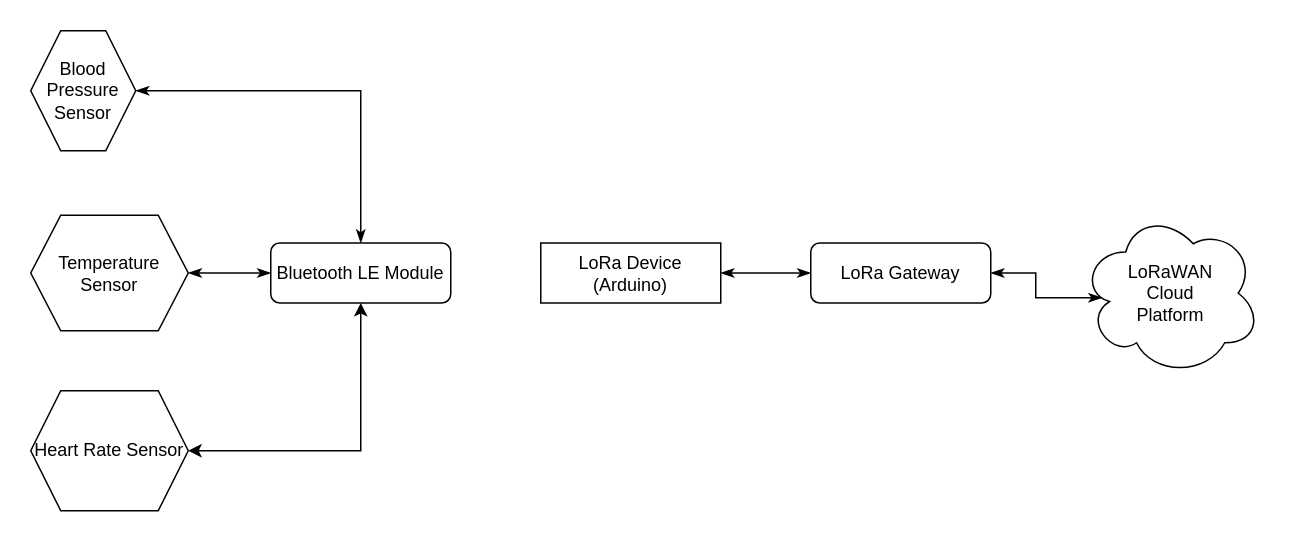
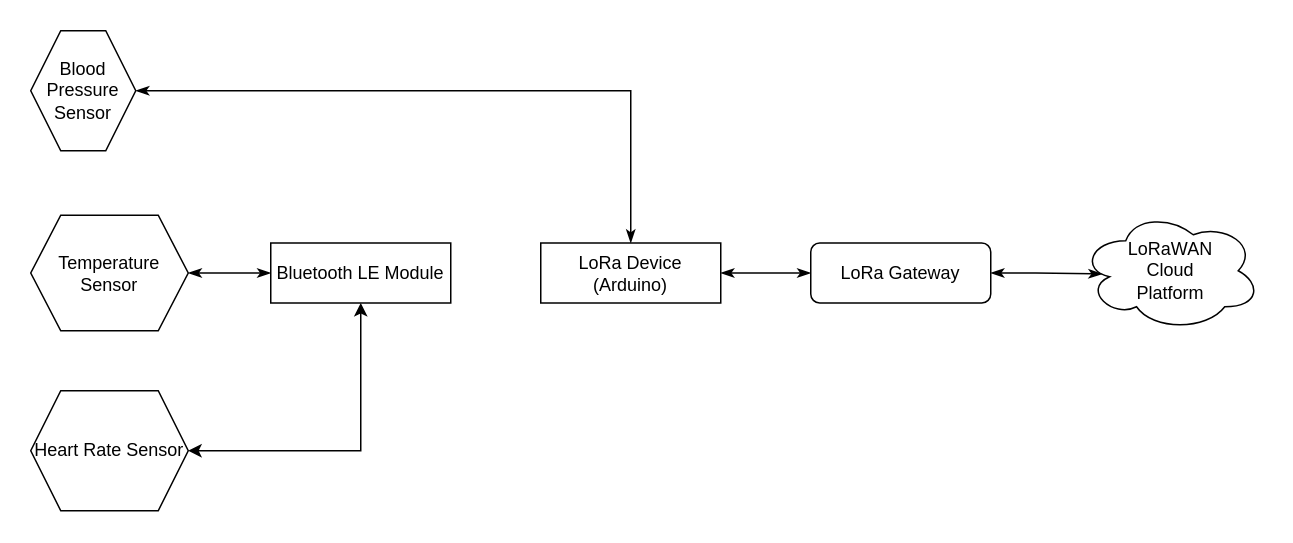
(361, 160) -> (566, 91)
(361, 273) -> (361, 273)
(1171, 293) -> (1171, 271)
